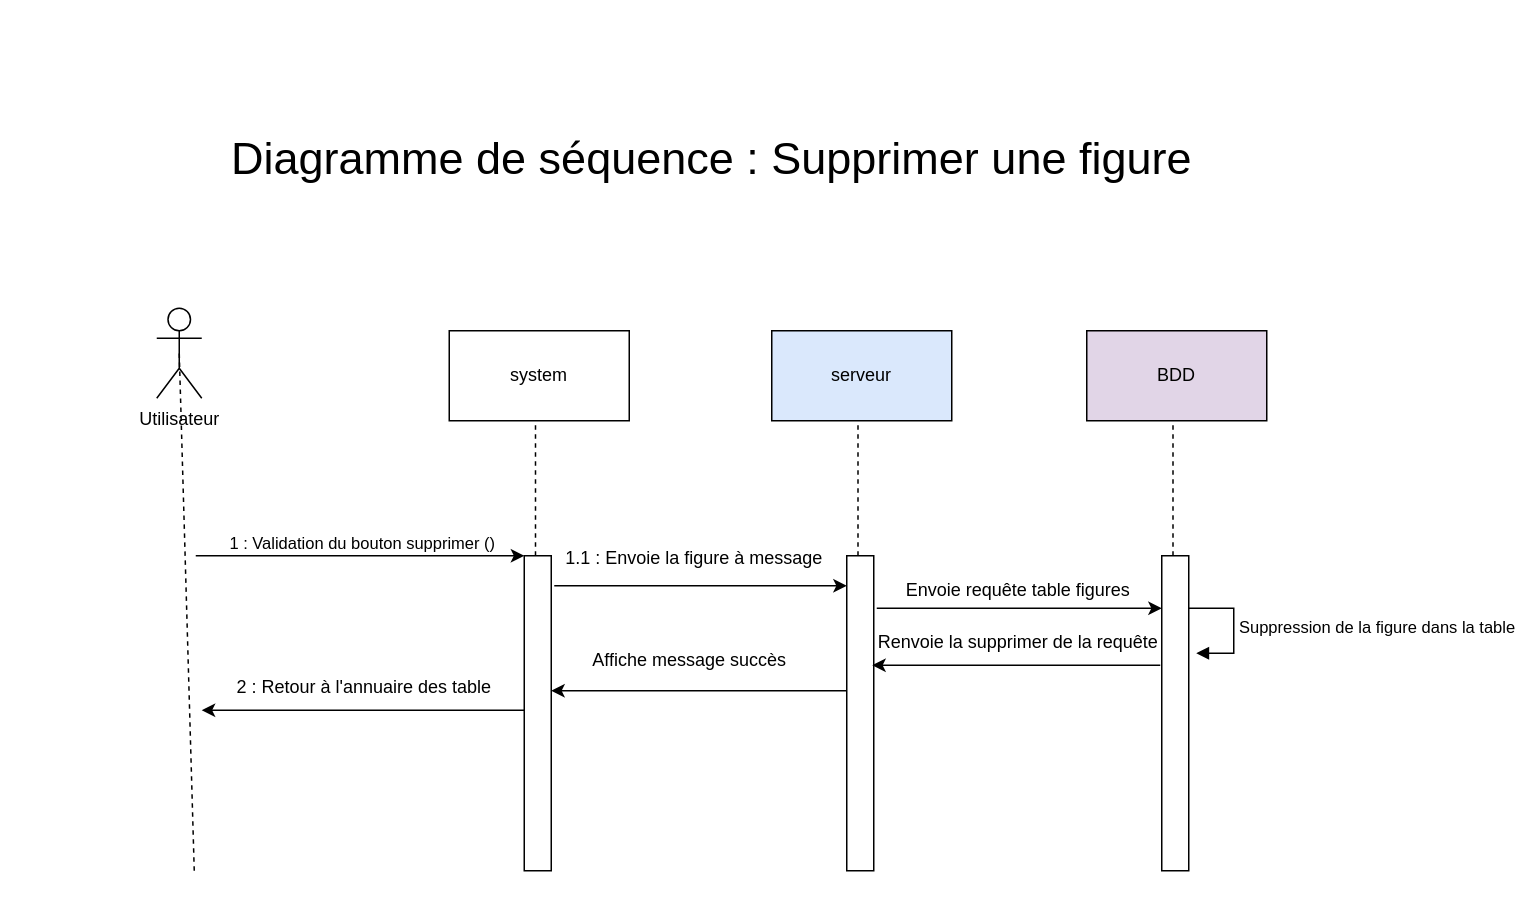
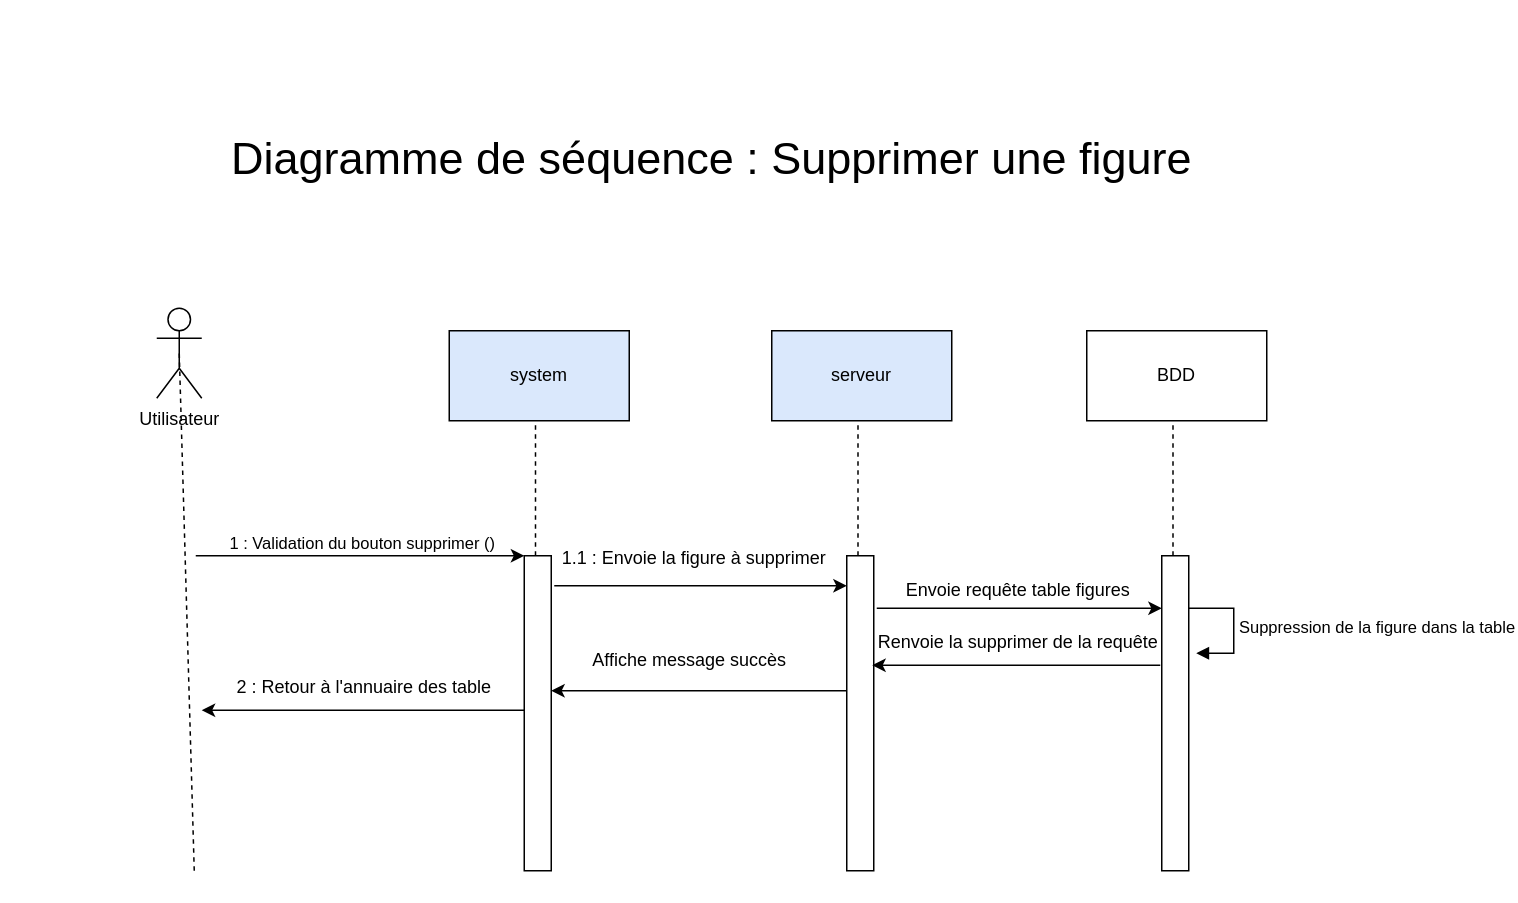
(539, 376) -> (539, 376)
(1177, 376) -> (1177, 376)
(695, 559) -> (695, 559)
